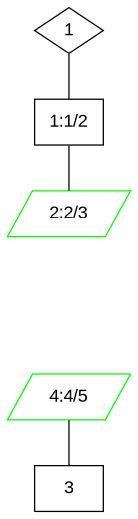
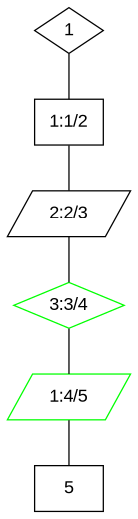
(69, 214) -> (69, 214)
none -> (69, 305)
(69, 397) -> (69, 397)
(69, 489) -> (69, 489)
